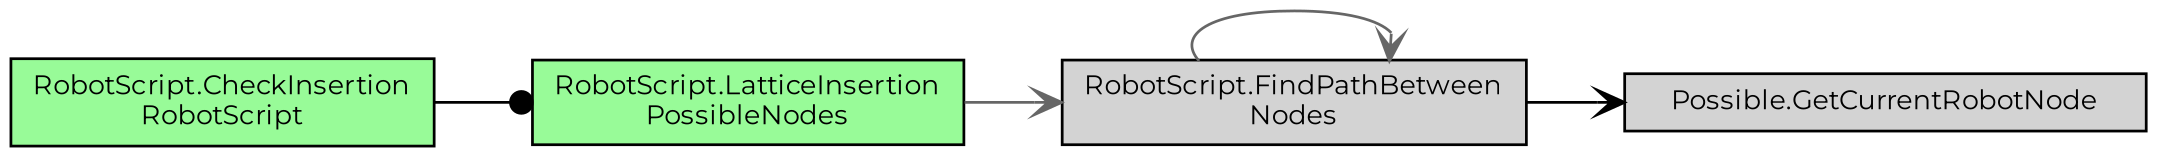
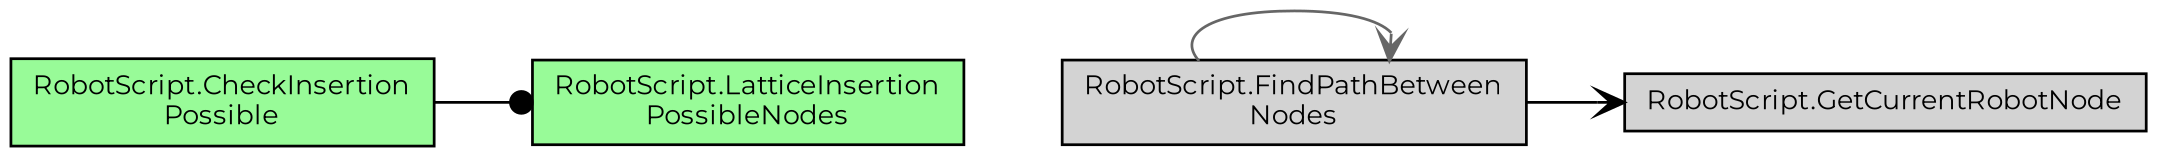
(223, 102) -> (223, 102)
(999, 102) -> none
(1885, 102) -> (1885, 102)
